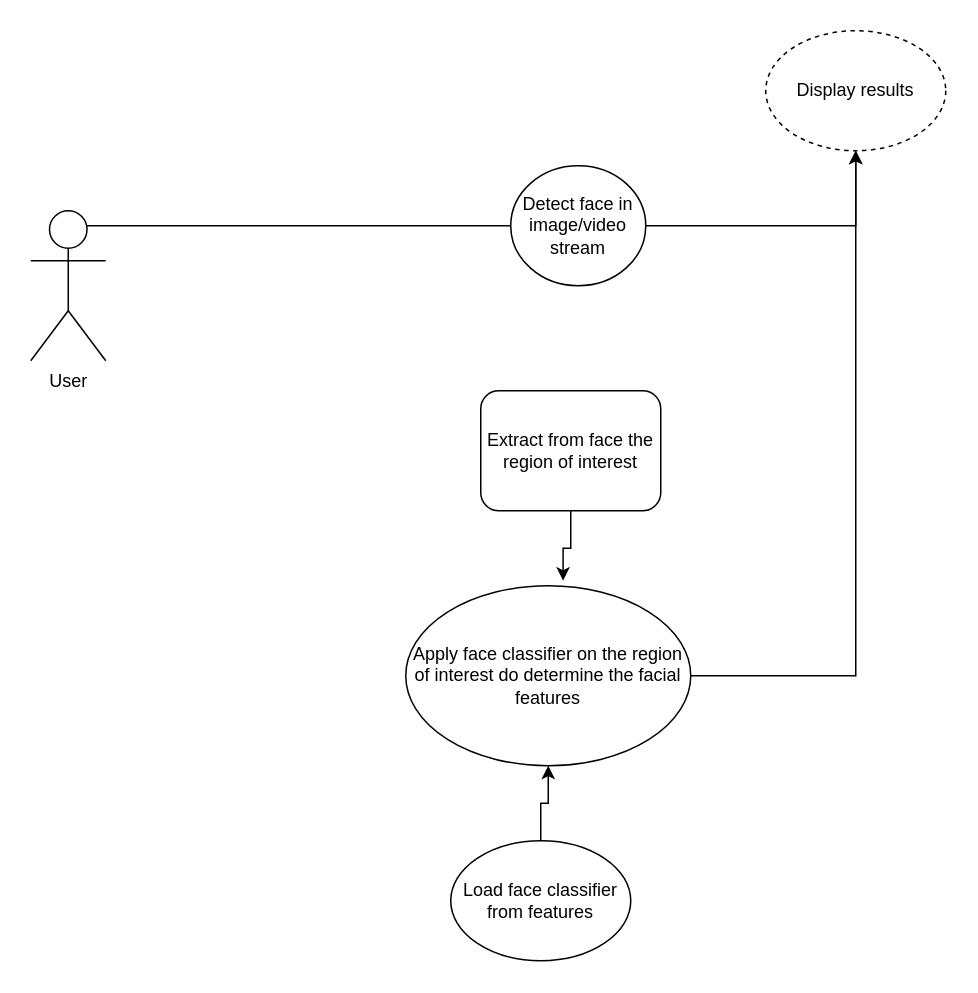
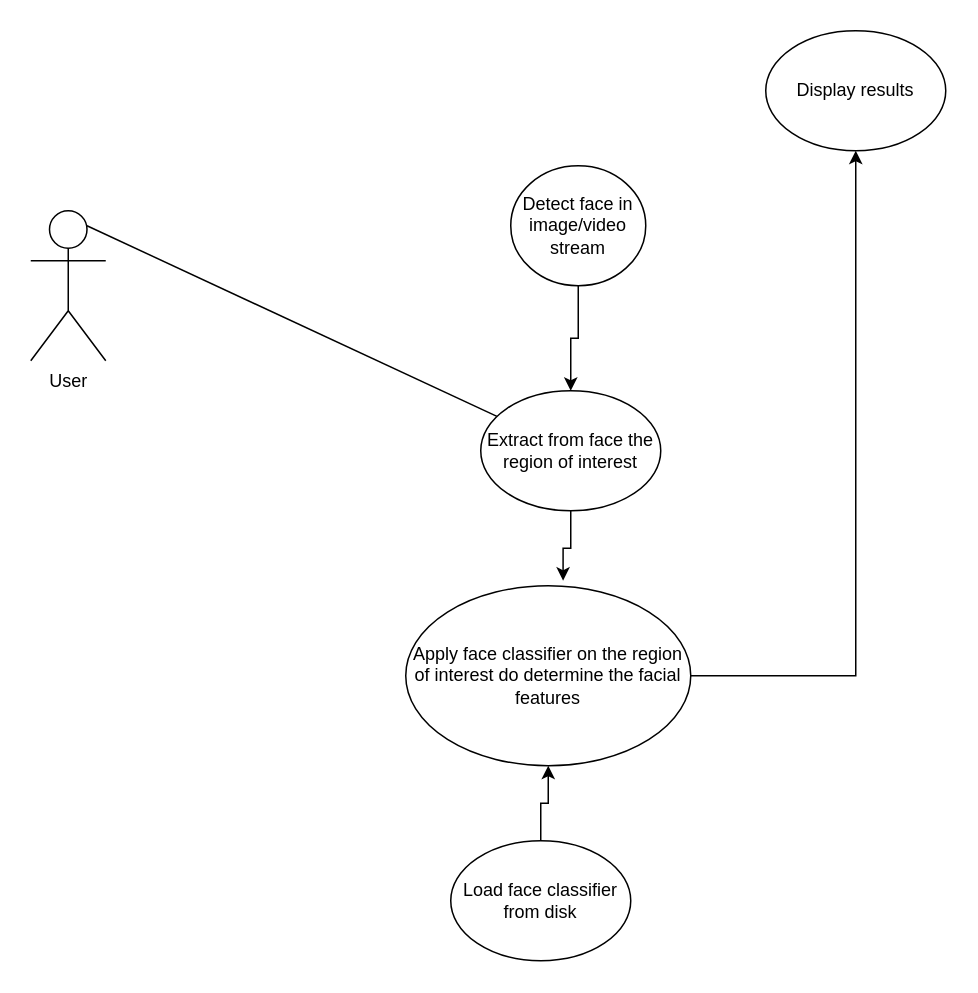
(856, 91) -> (856, 91)
(298, 226) -> (292, 321)
(749, 226) -> (578, 336)
(571, 451) -> (571, 451)
(541, 901) -> (541, 901)
